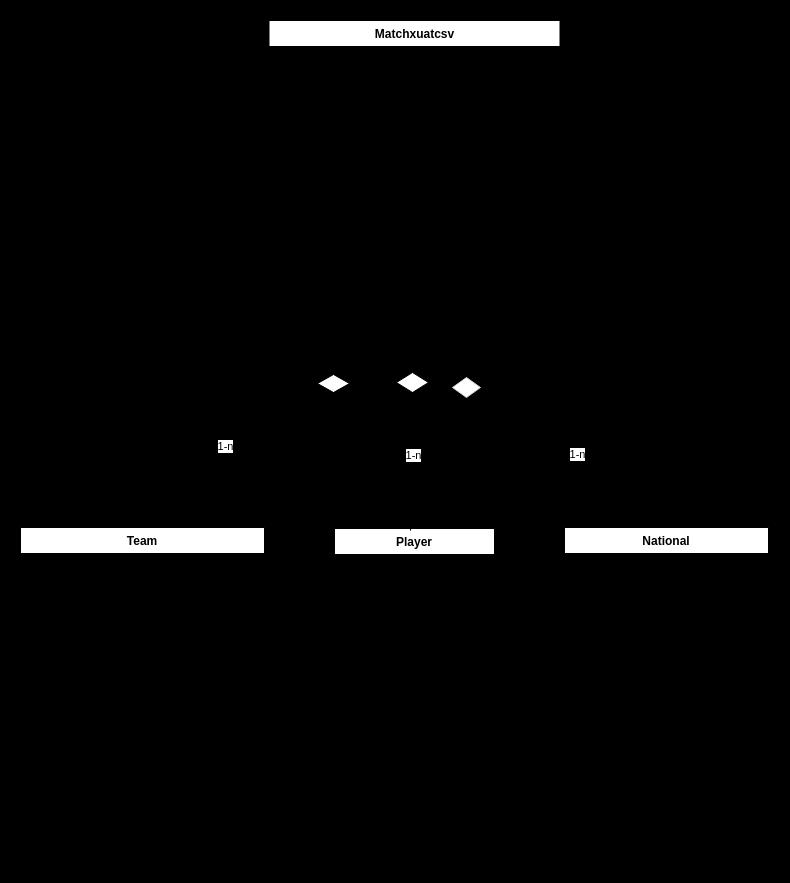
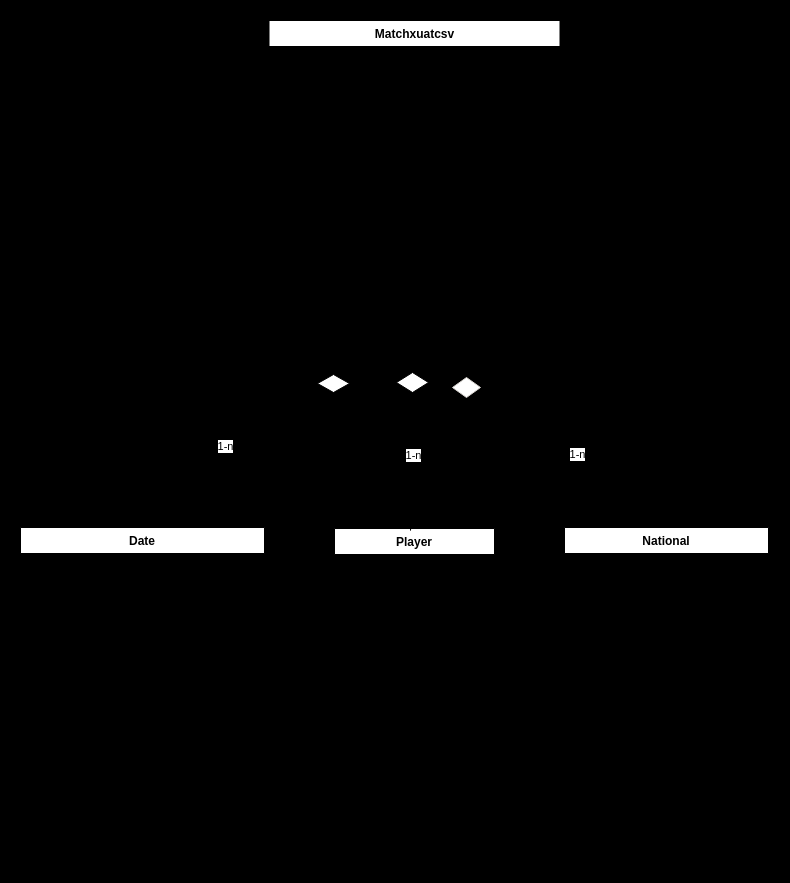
(143, 542) -> (143, 542)
